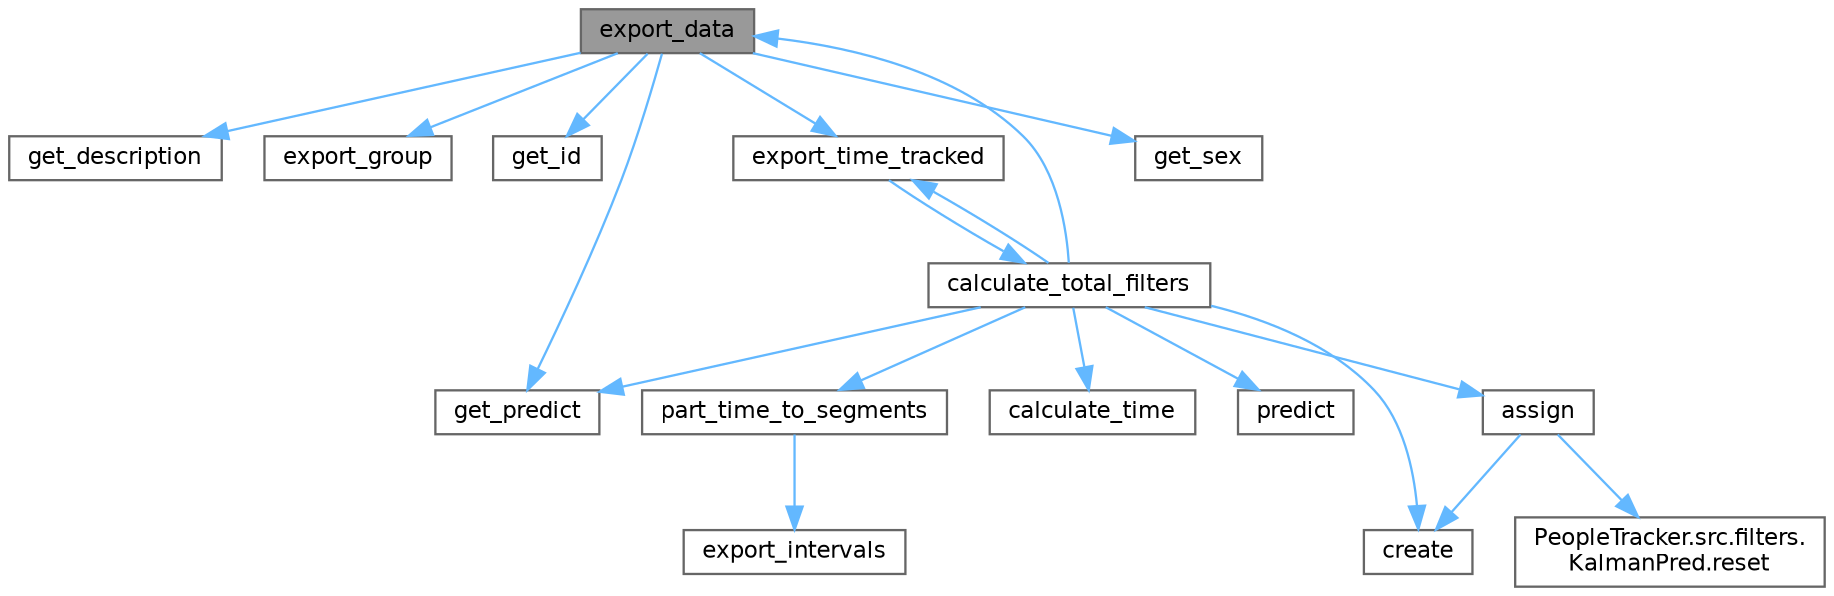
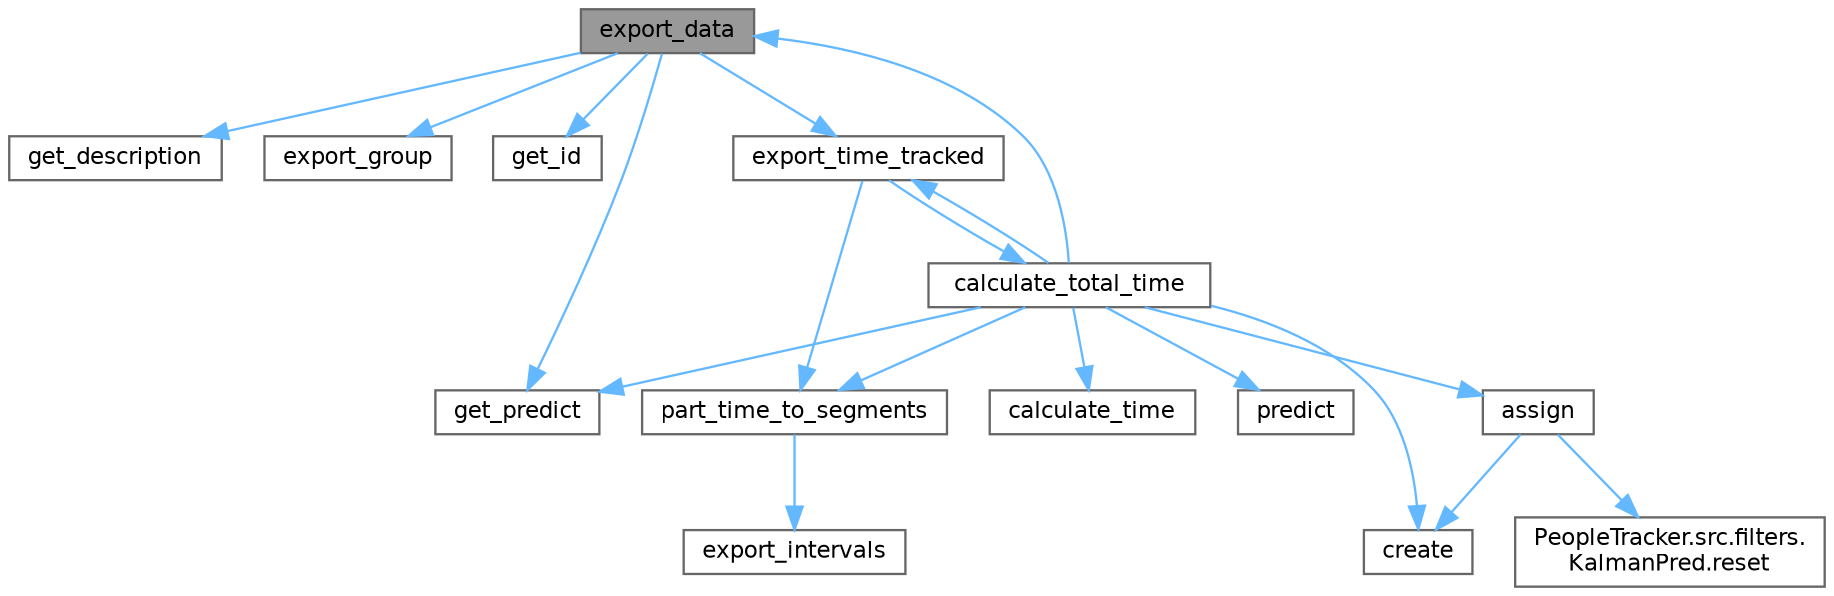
(1199, 158) -> none
none -> (835, 274)
(1069, 285) -> (1069, 285)
